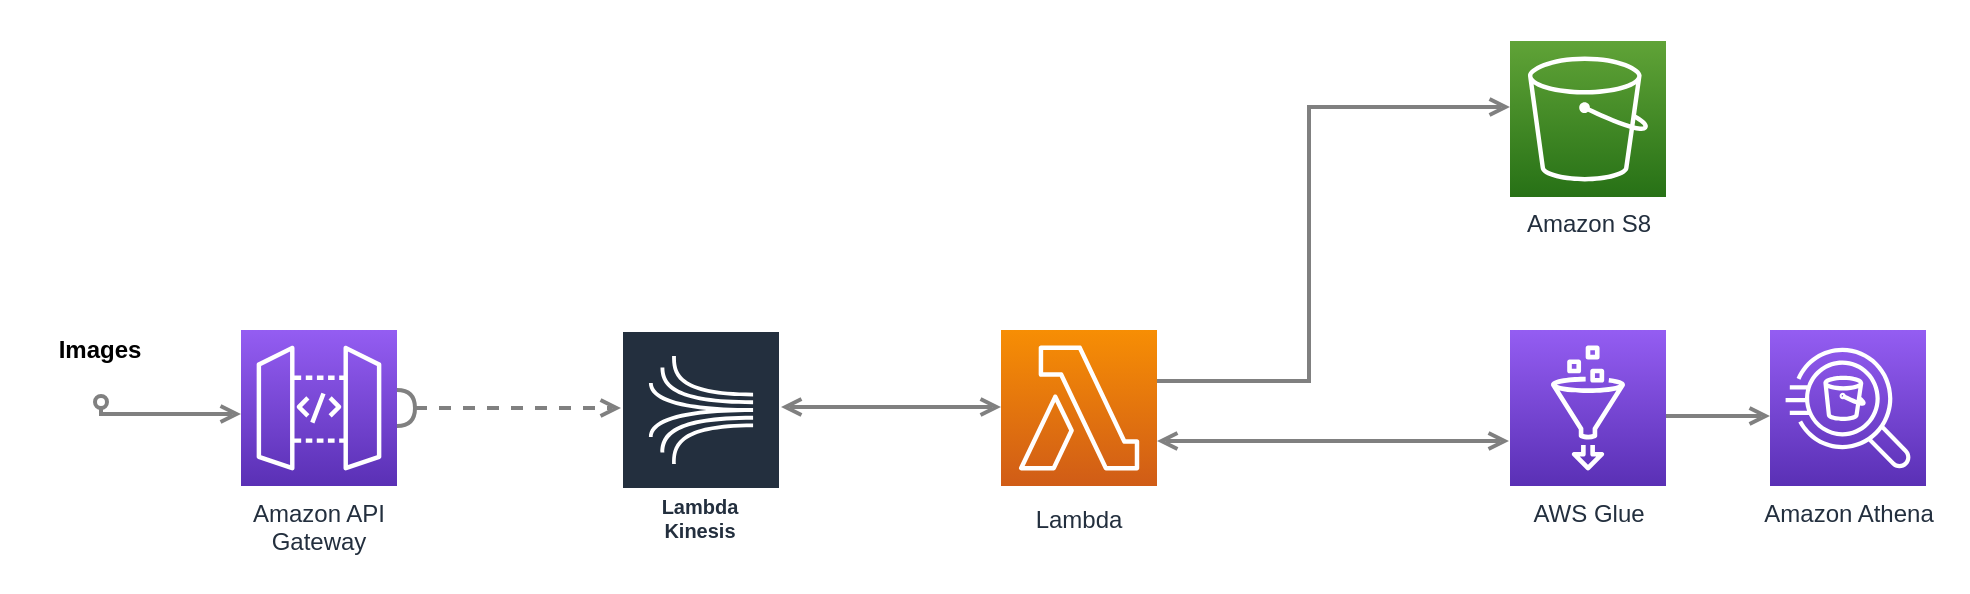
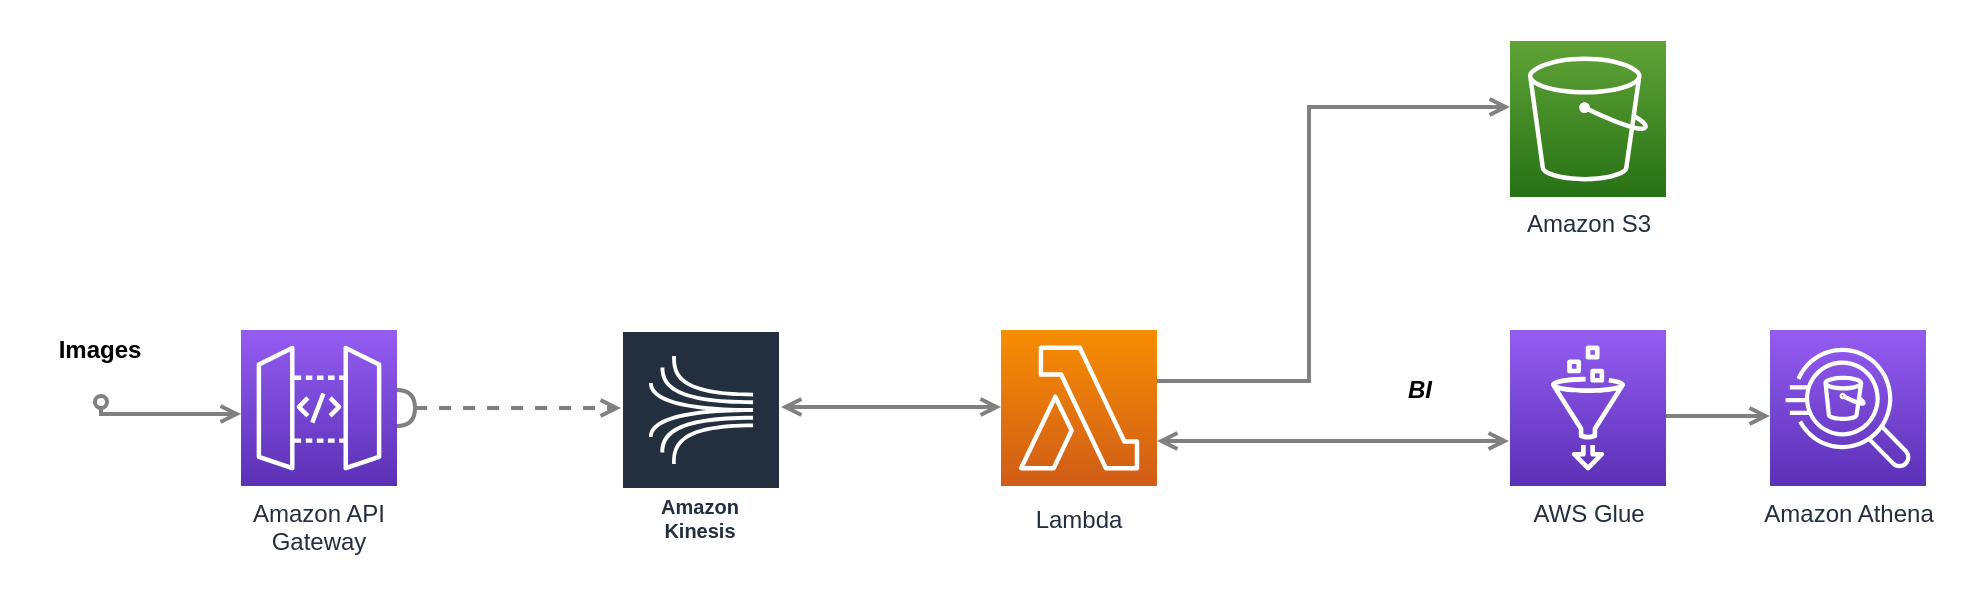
(1590, 225) -> (1590, 225)
none -> (1421, 391)
(701, 531) -> (701, 531)
